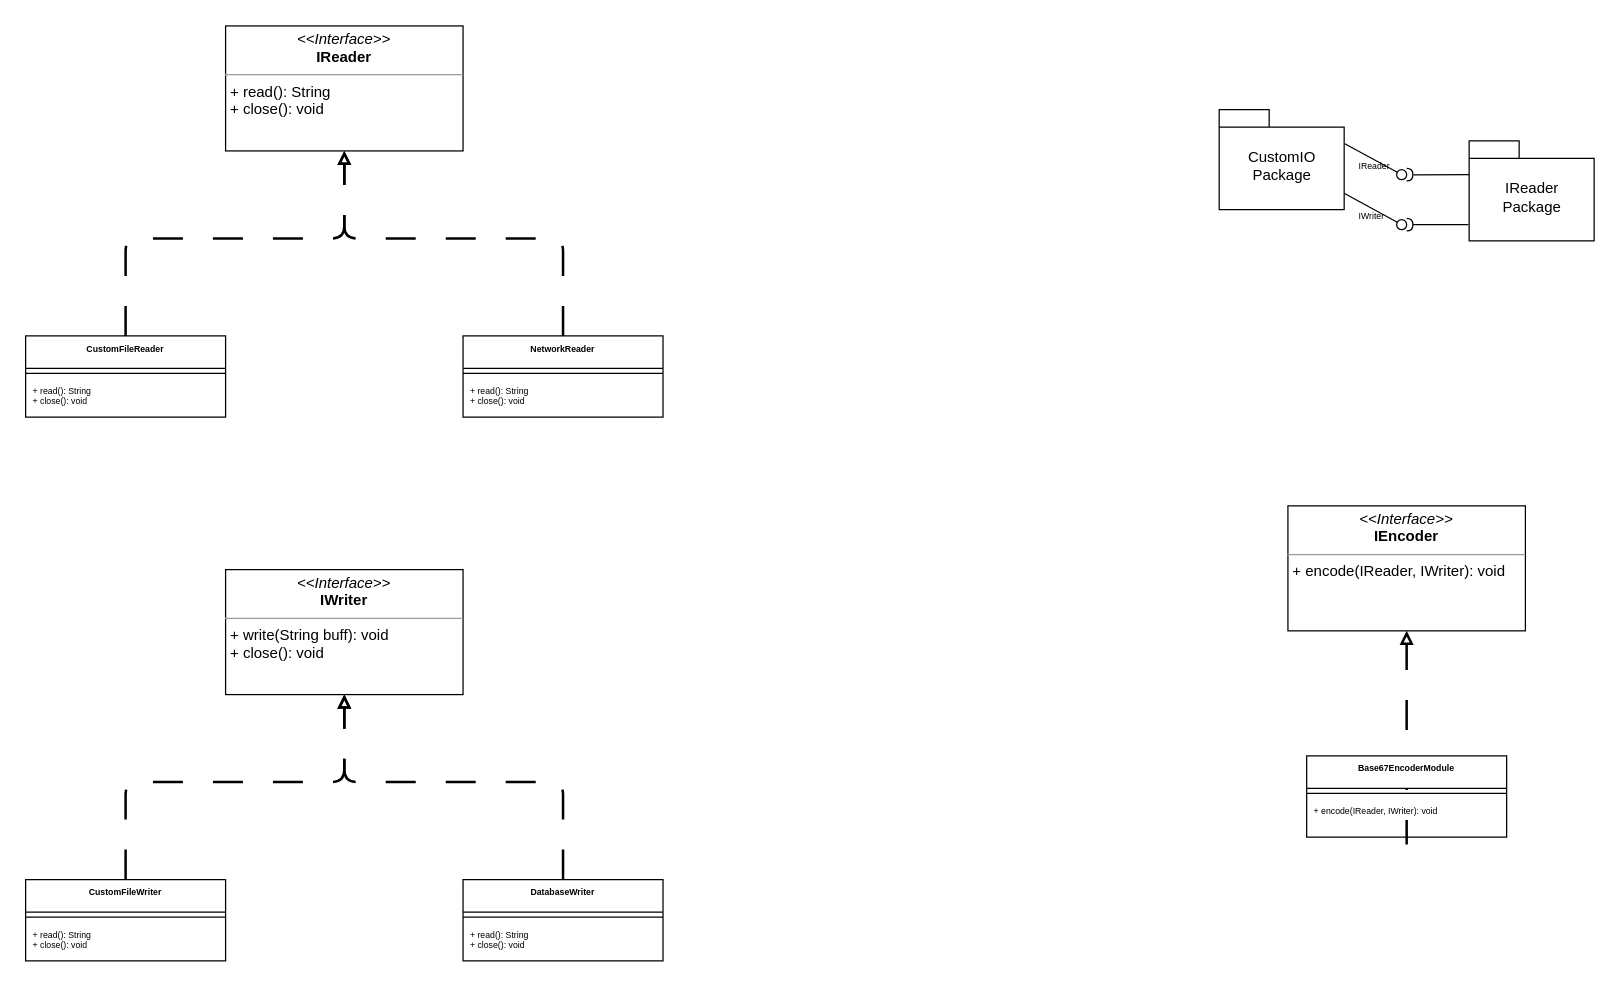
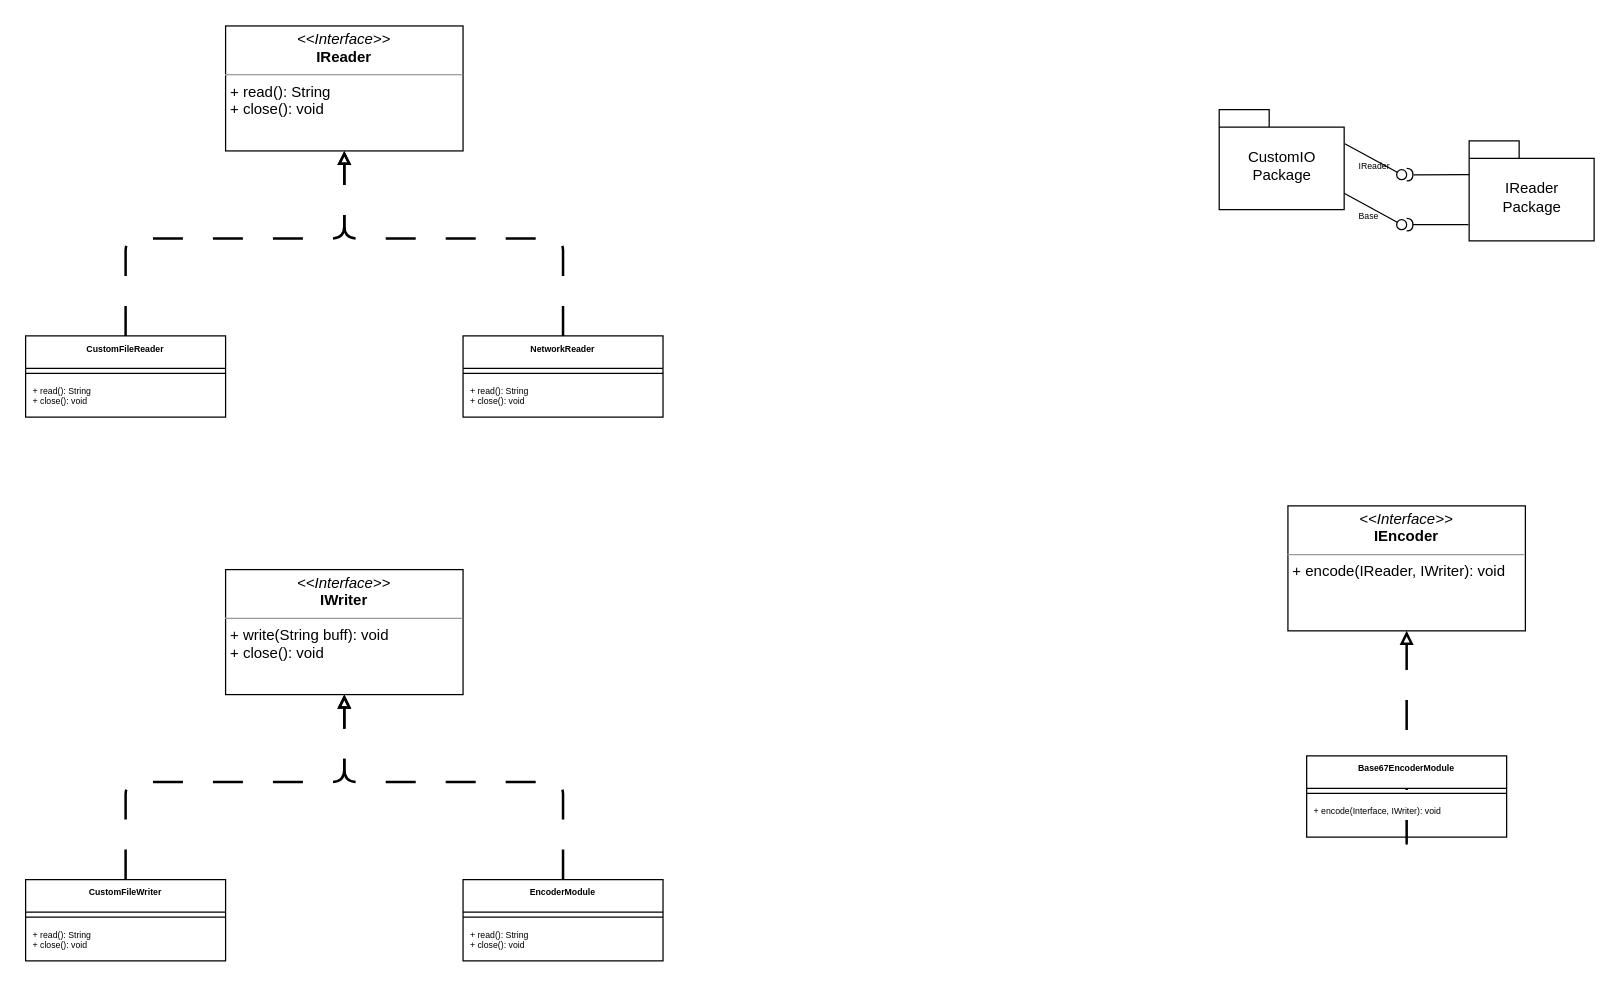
(1375, 216) -> (1369, 216)
(1384, 811) -> (1389, 811)
(563, 892) -> (563, 892)
